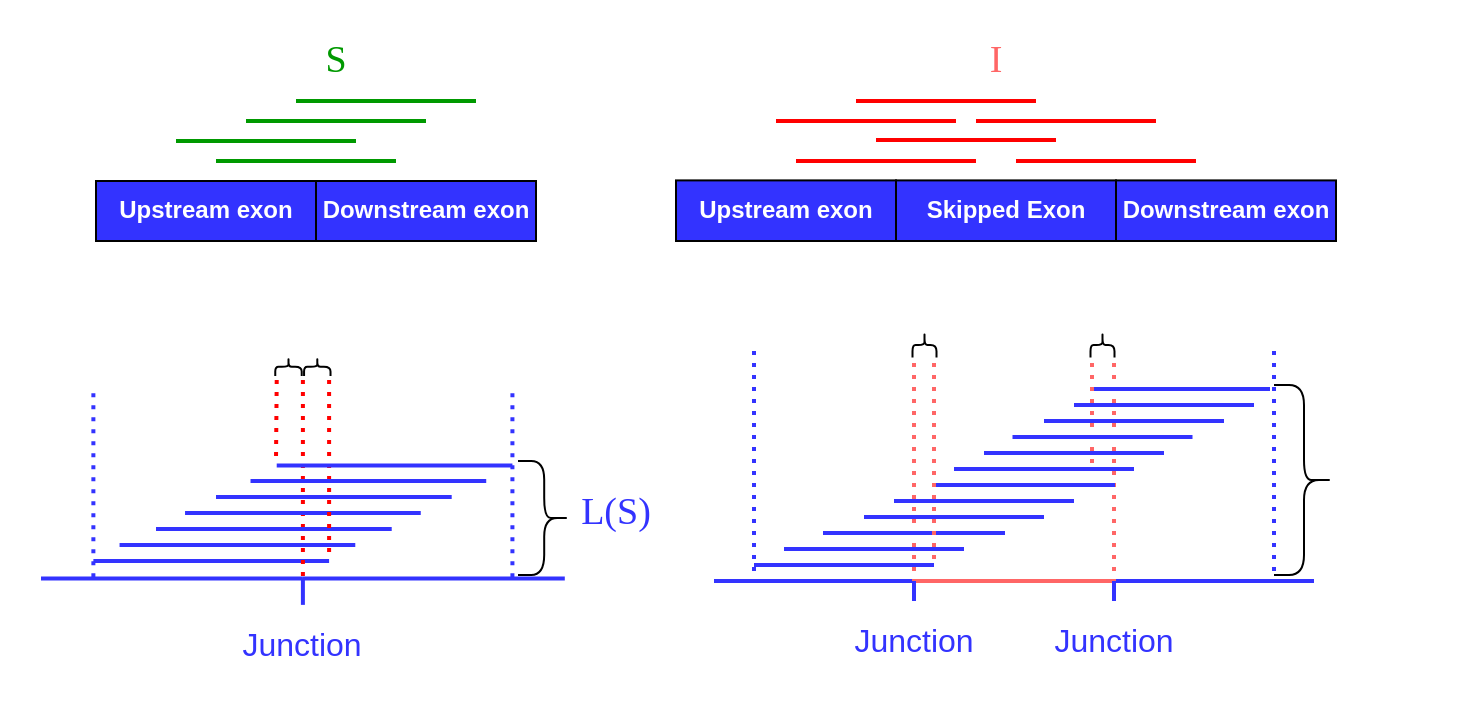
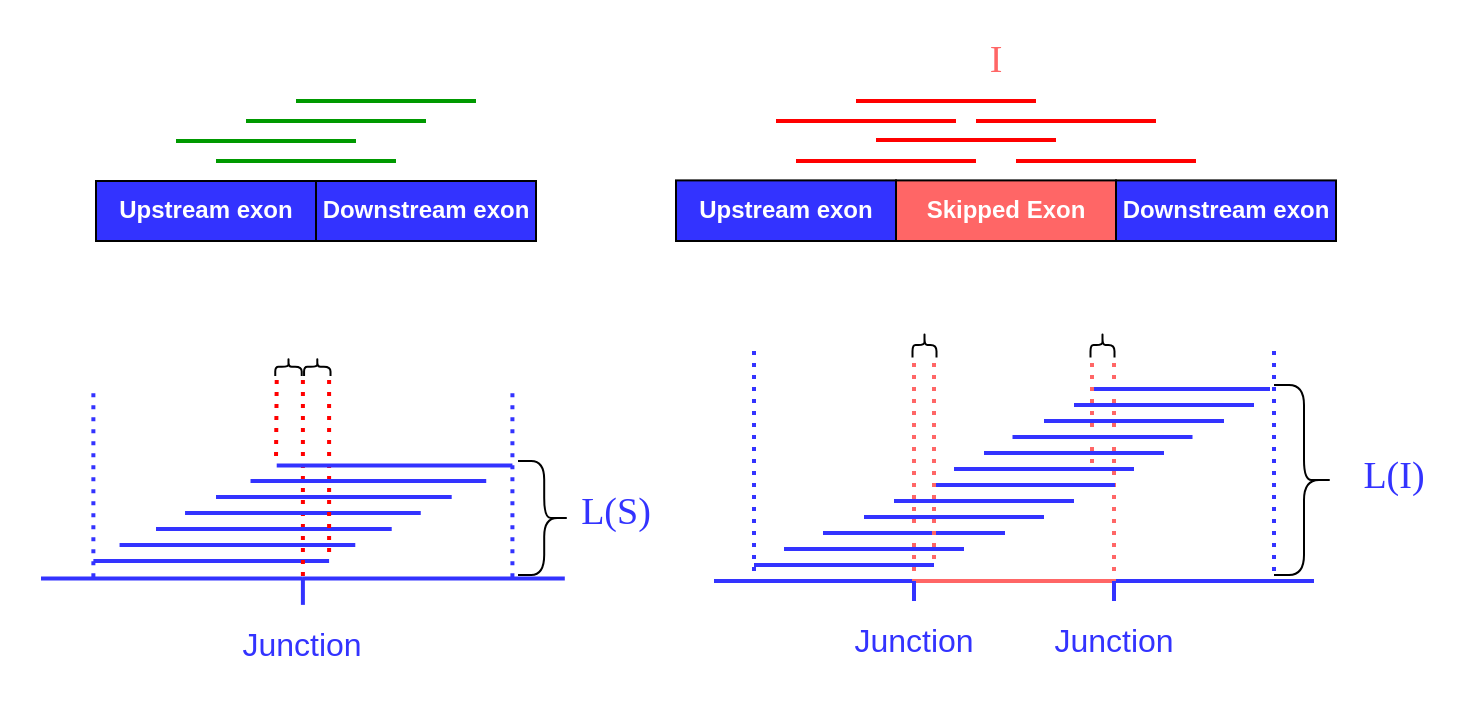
(336, 61) -> none
(1006, 211) -> (1006, 211)
none -> (1394, 476)
